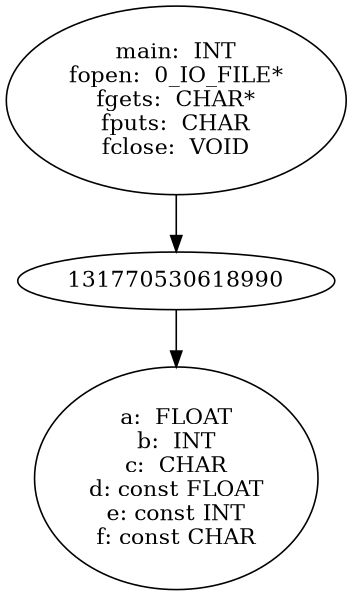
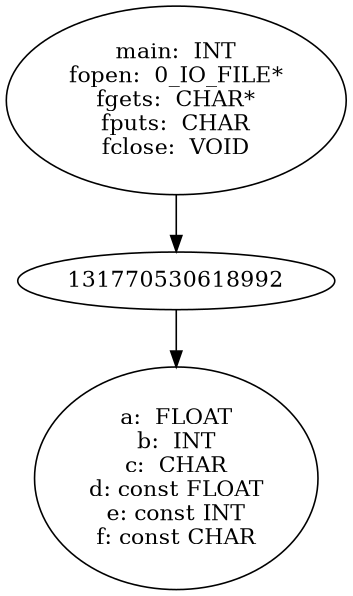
(176, 281) -> (176, 281)
